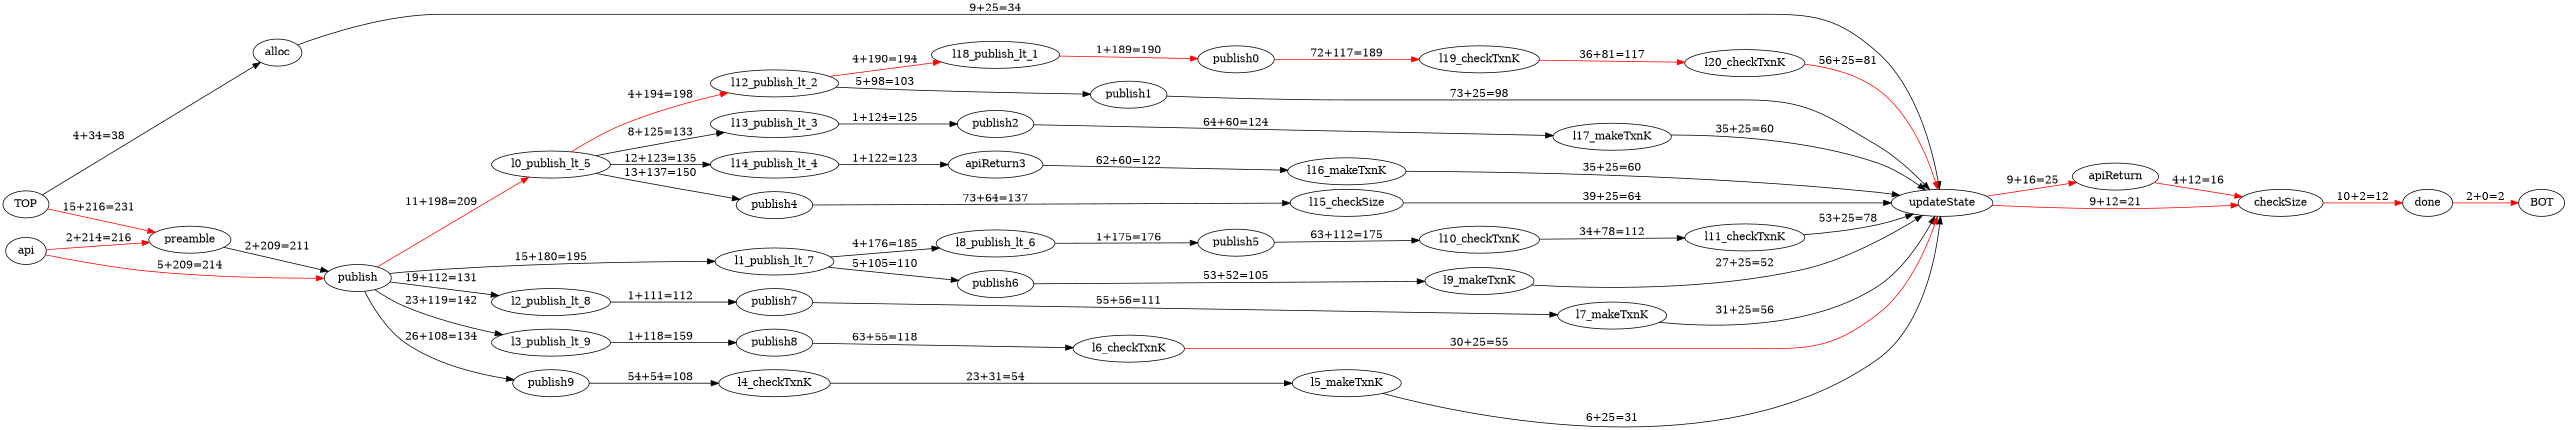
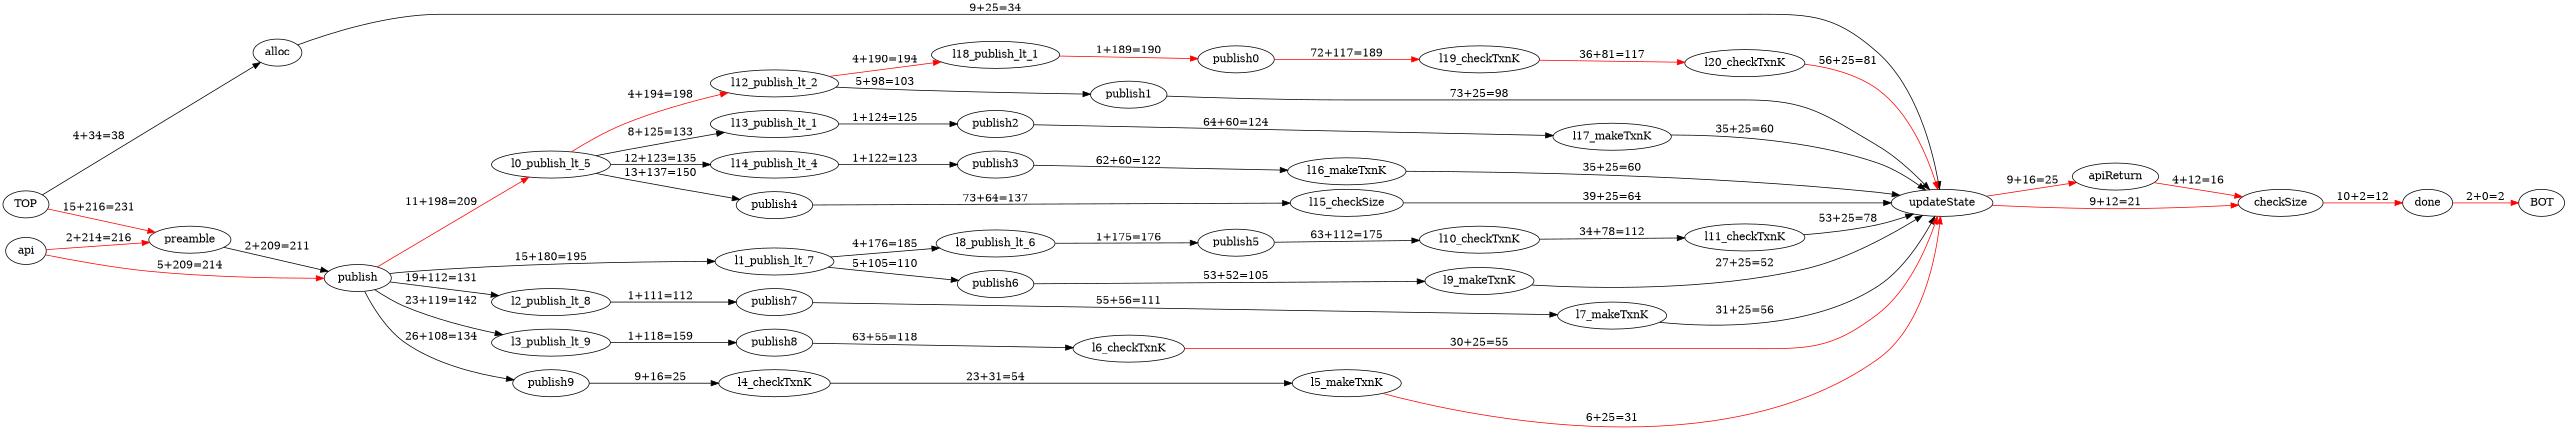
(774, 124) -> (774, 124)
(996, 165) -> (996, 165)
(661, 378) -> (661, 378)
(1711, 420) -> (1711, 420)
